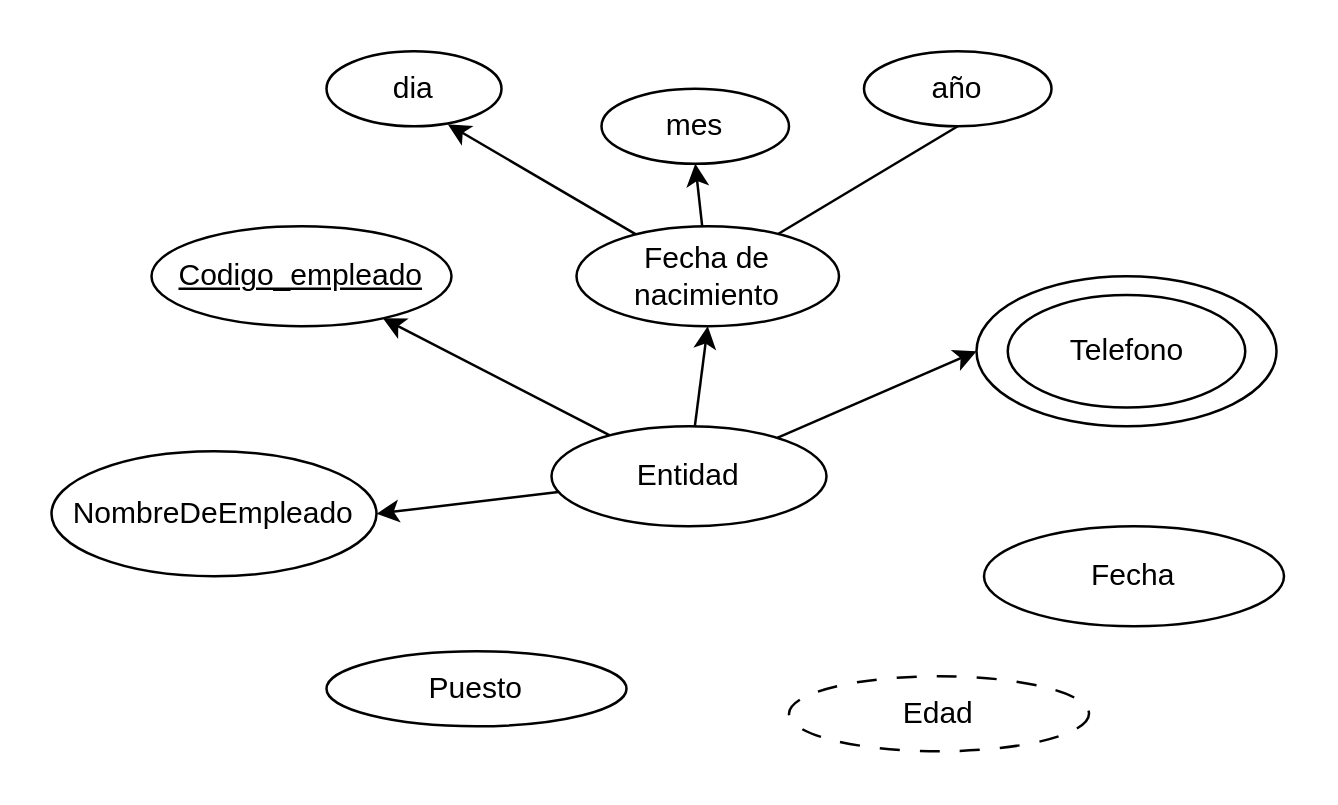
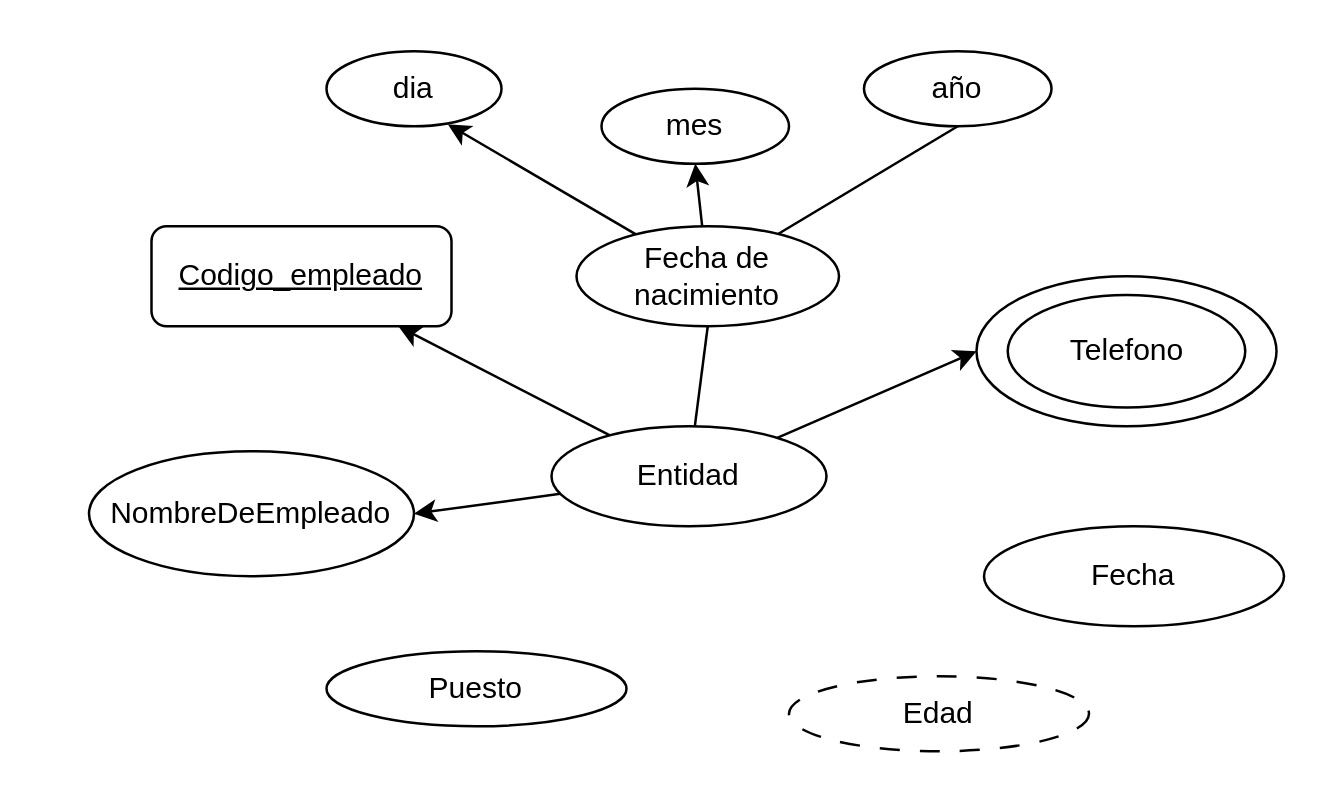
(301, 276) -> (301, 276)
(705, 344) -> (706, 337)
(214, 514) -> (251, 514)
